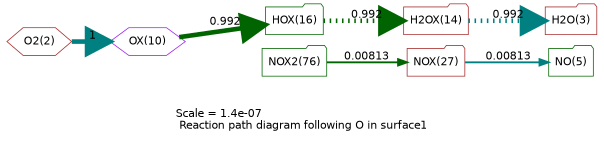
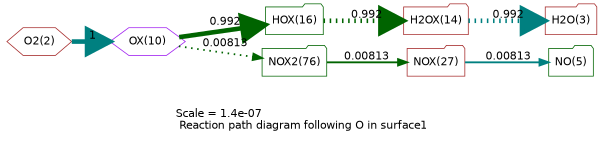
none -> (216, 52)
